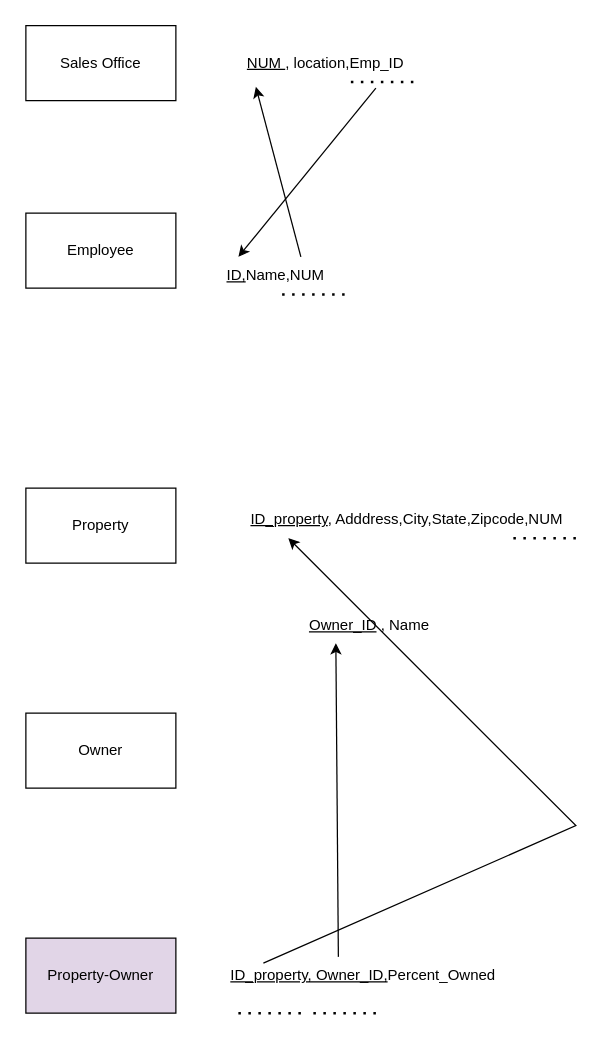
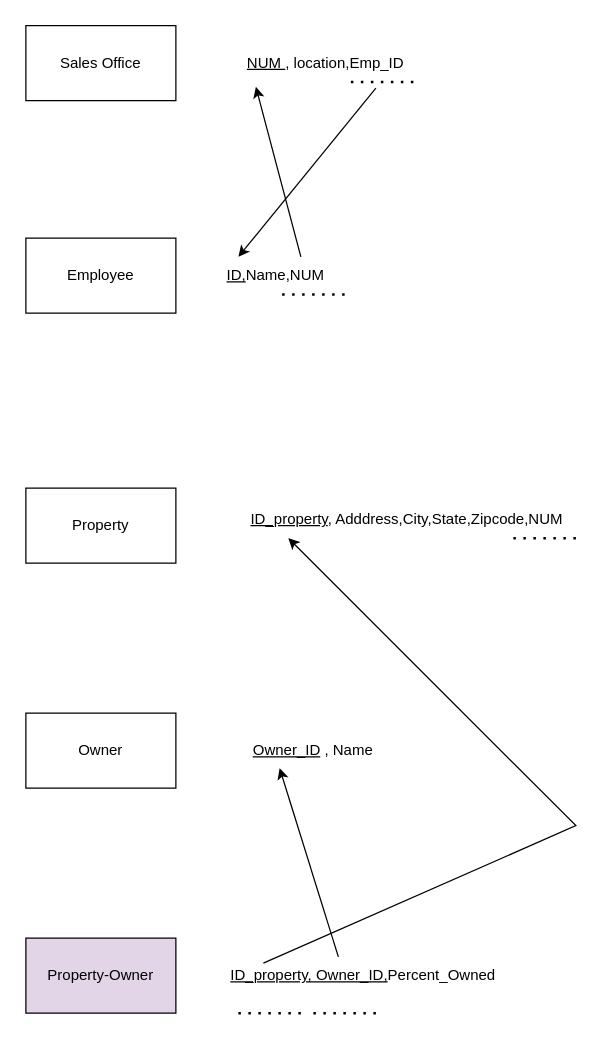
(101, 251) -> (101, 276)
(369, 626) -> (313, 751)
